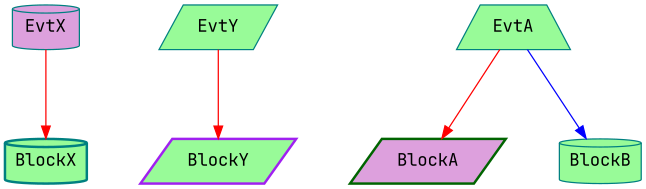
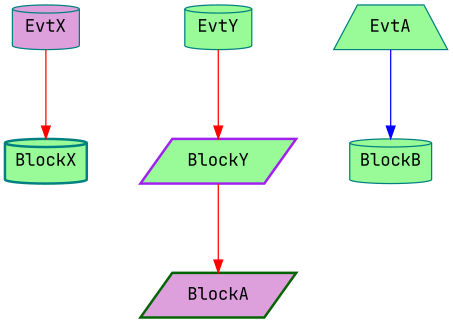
(218, 27) -> (218, 27)
(474, 89) -> (218, 222)
